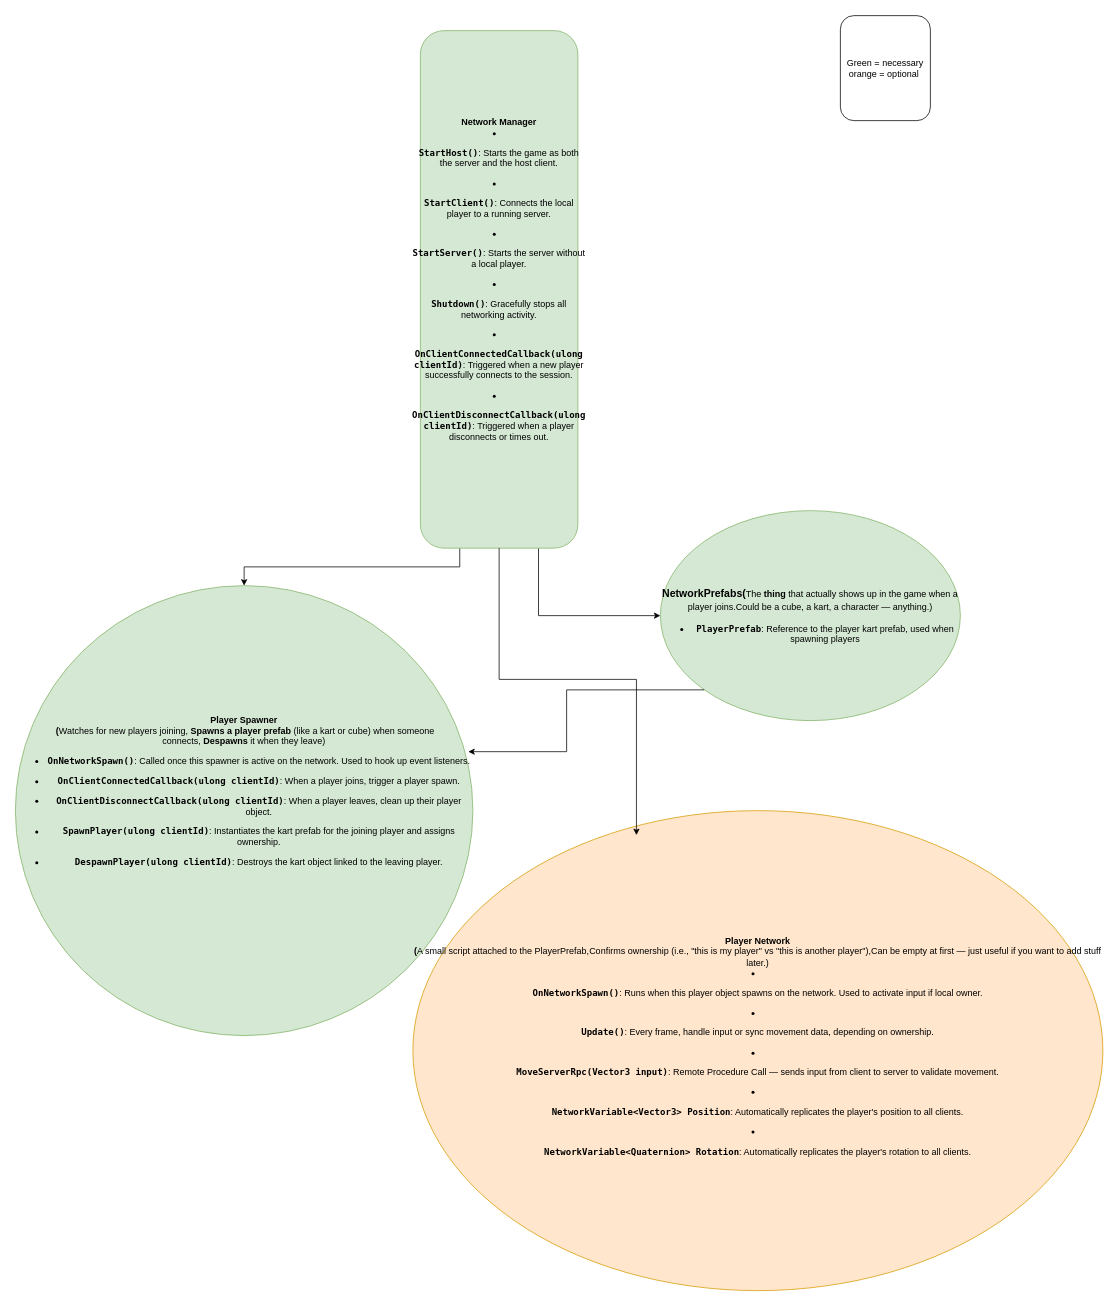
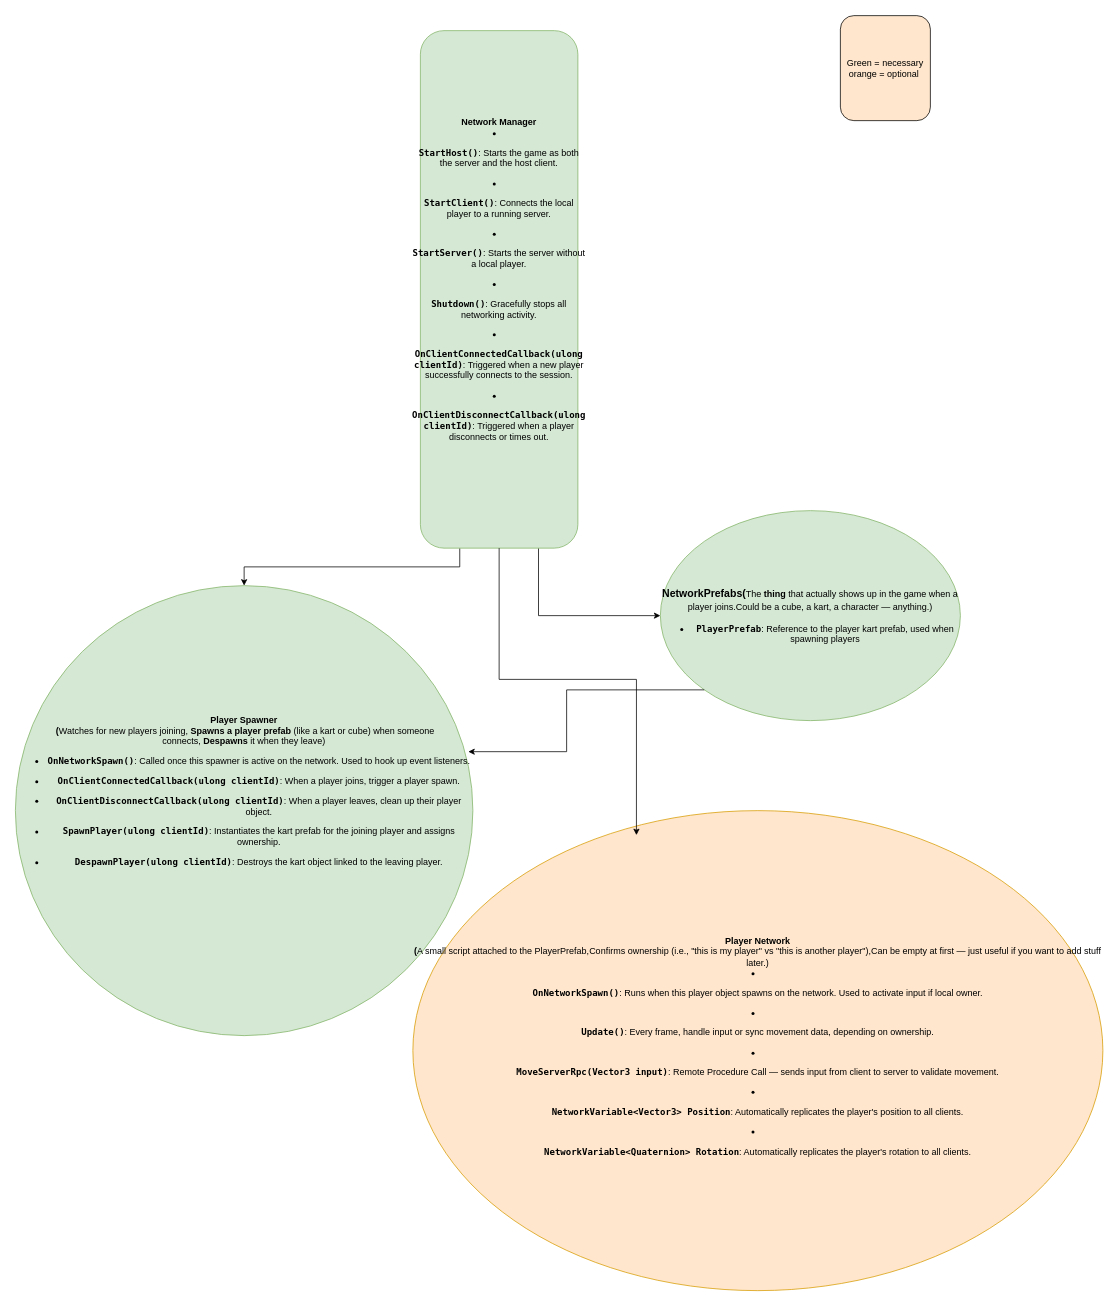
(885, 68) -> (885, 68)
